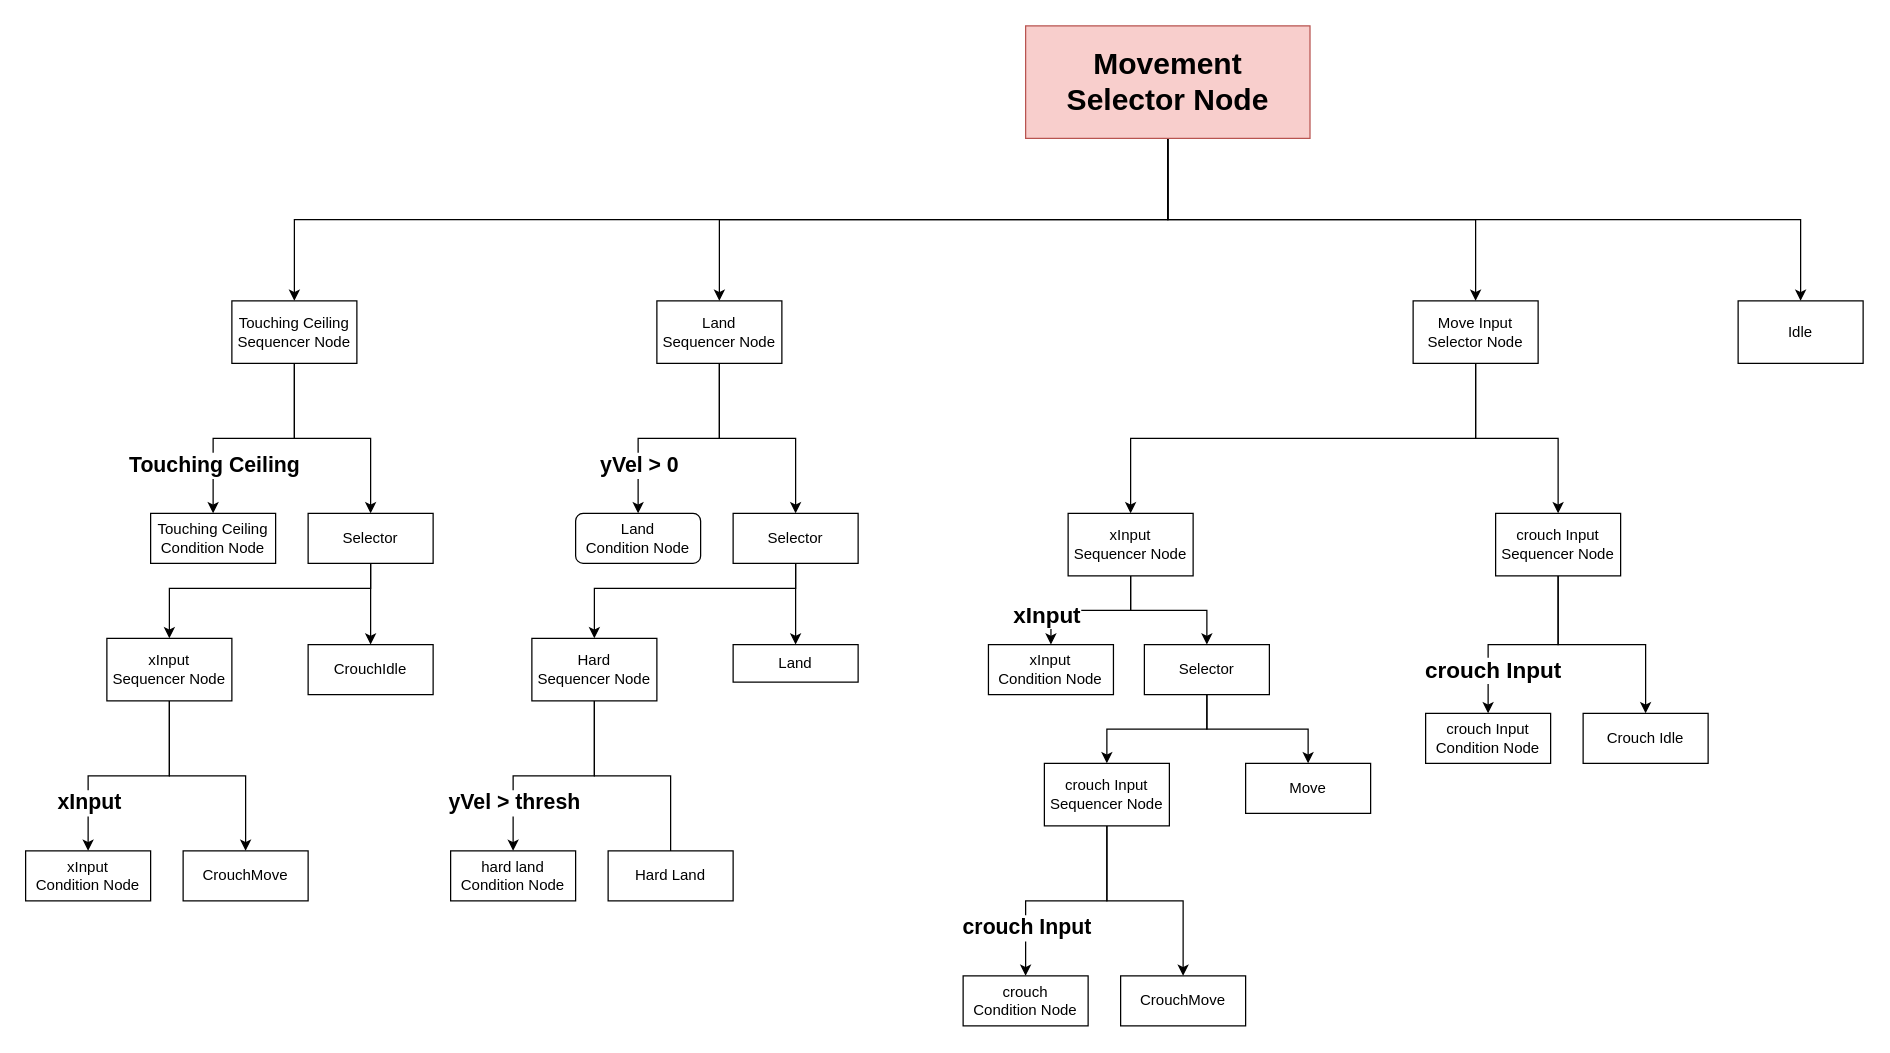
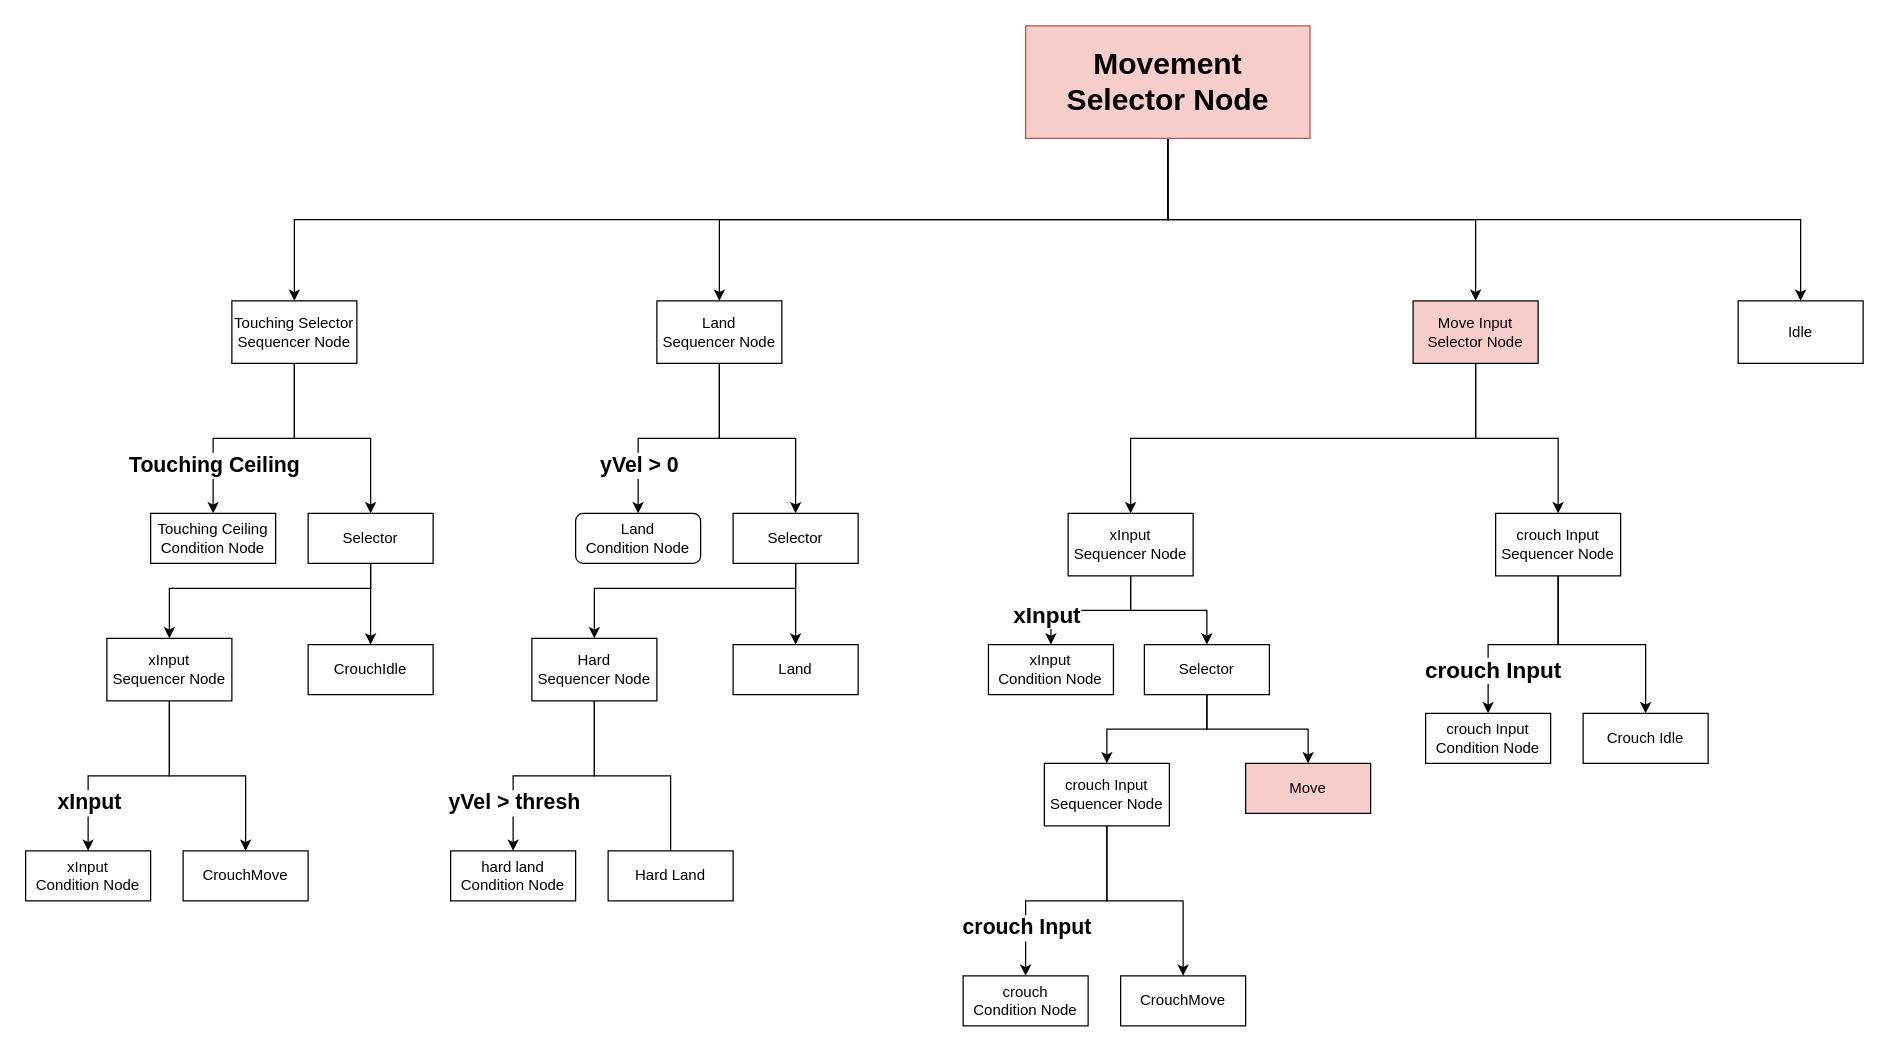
(294, 332) -> (294, 332)
(1476, 332) -> (1476, 332)
(796, 663) -> (796, 669)
(1308, 788) -> (1308, 788)
